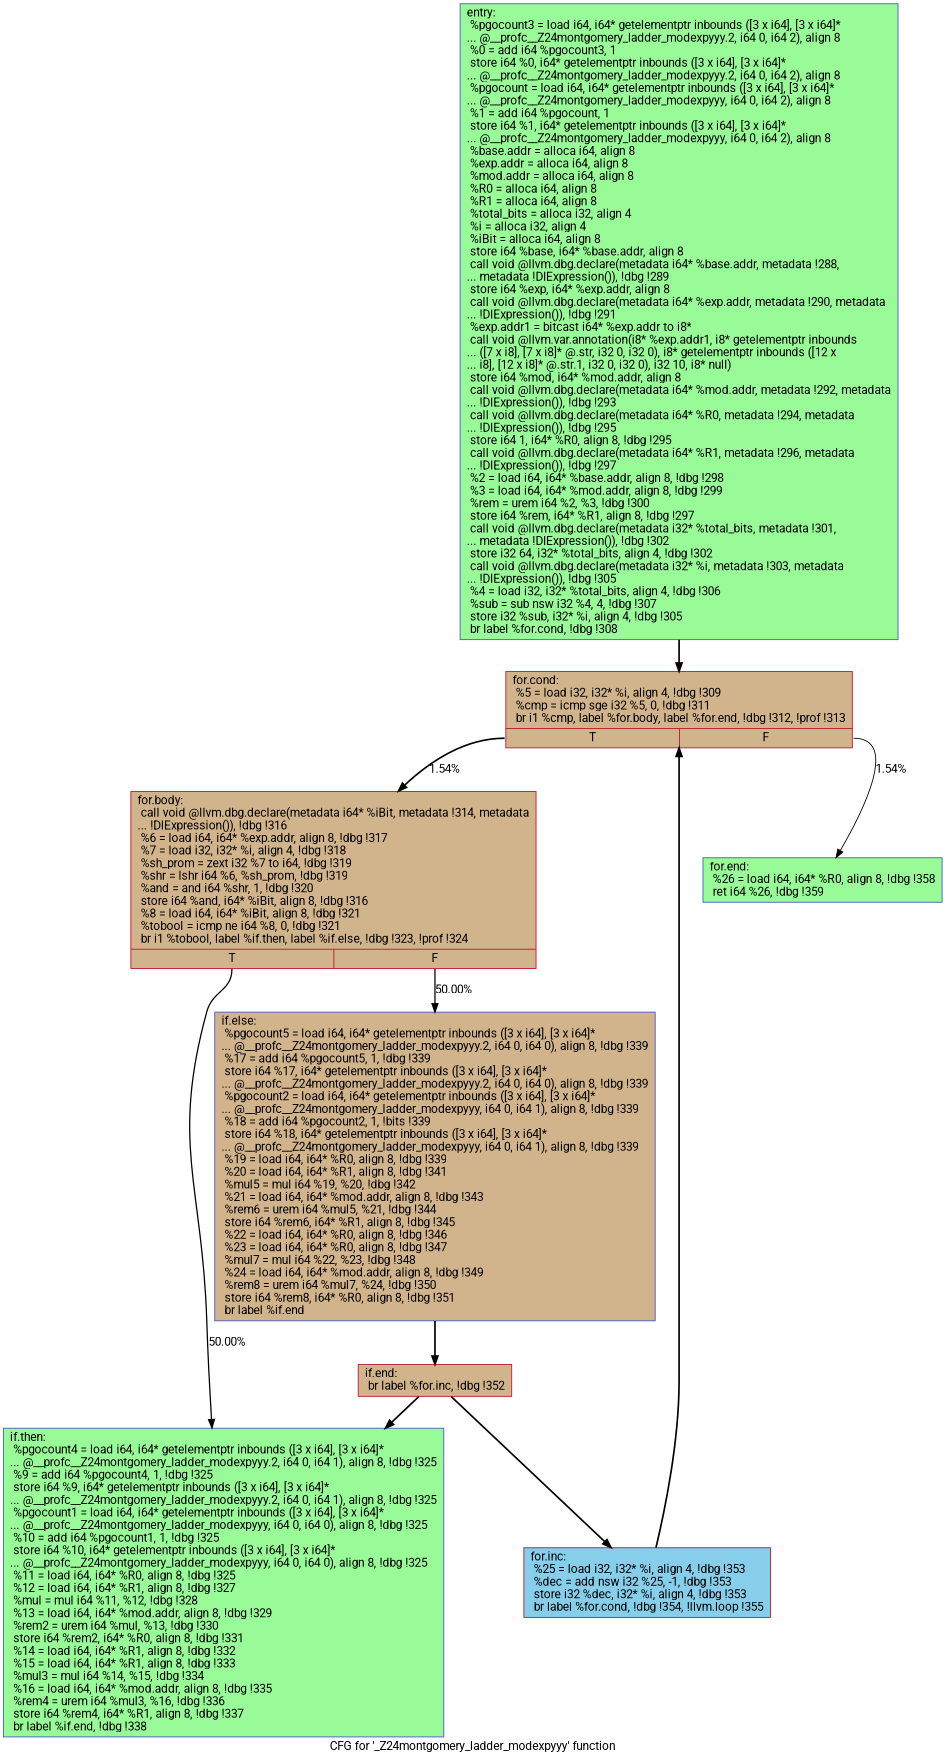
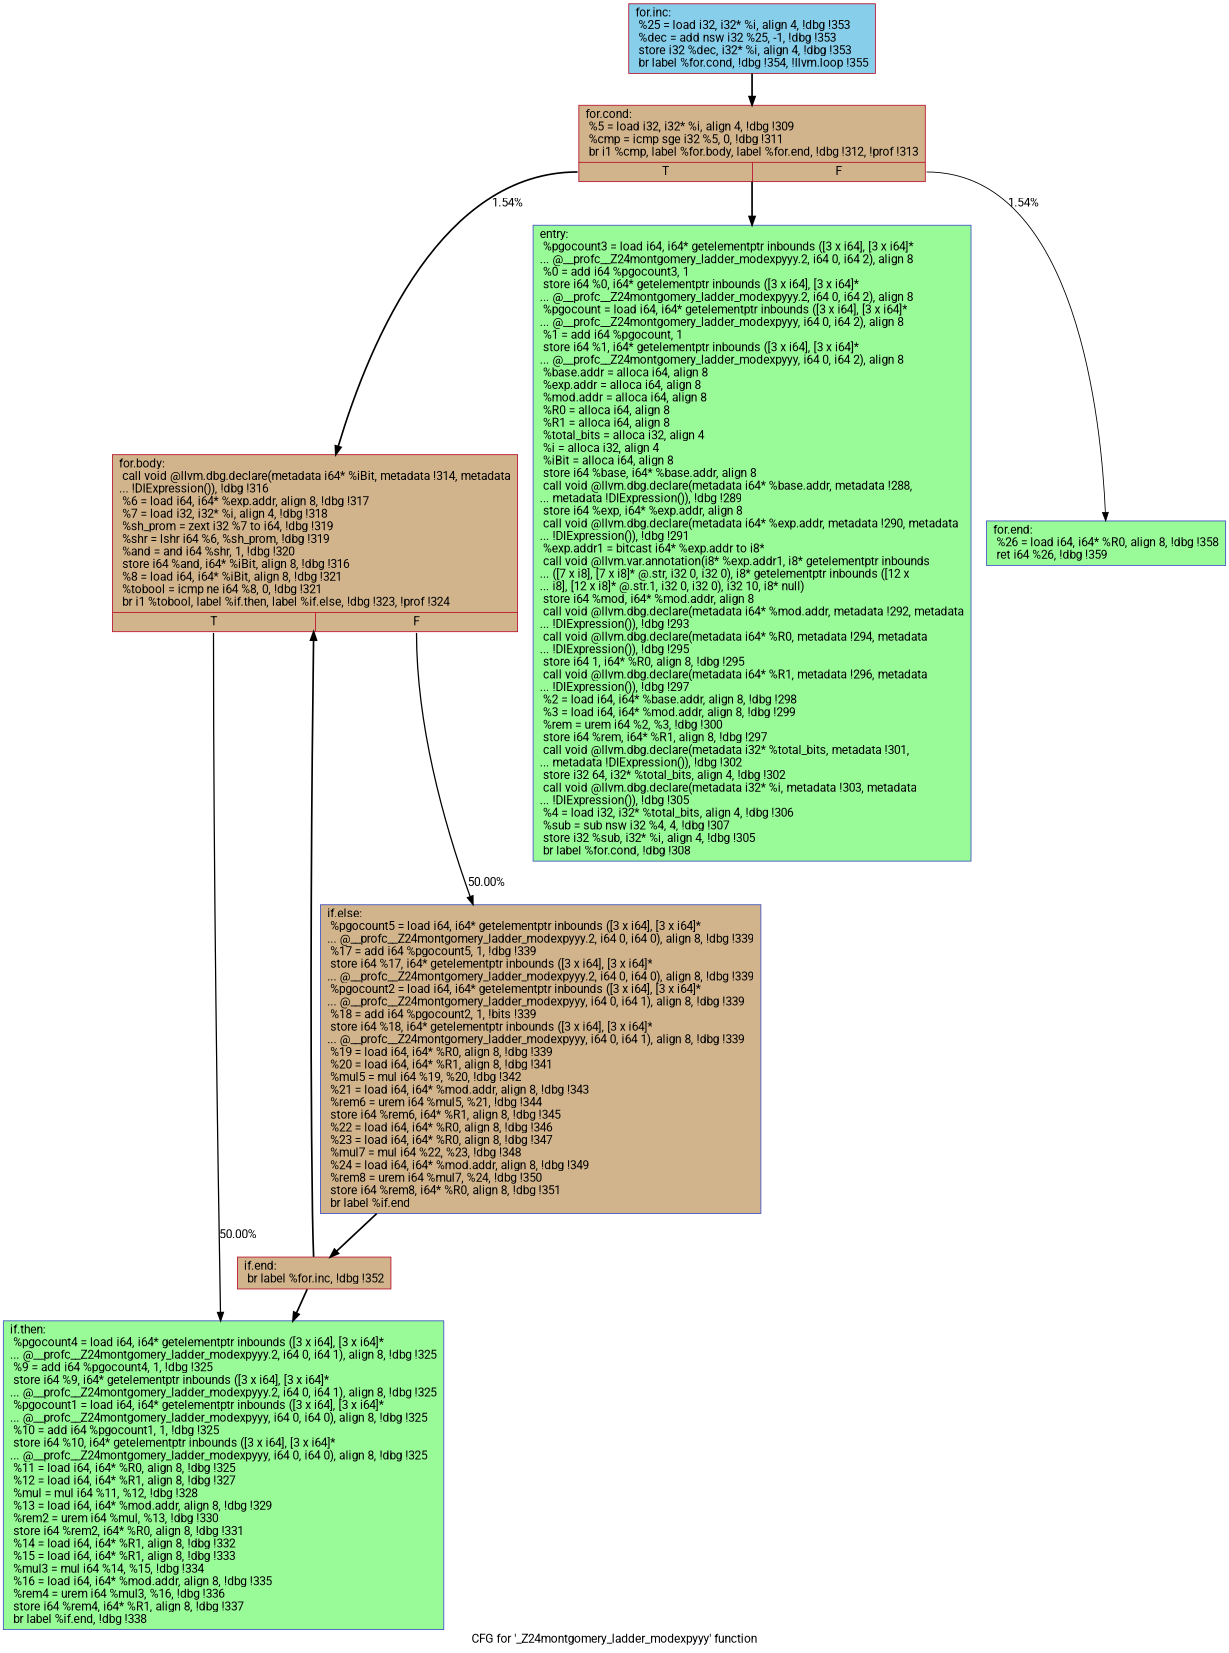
(679, 651) -> (752, 199)
(528, 1469) -> (311, 949)
